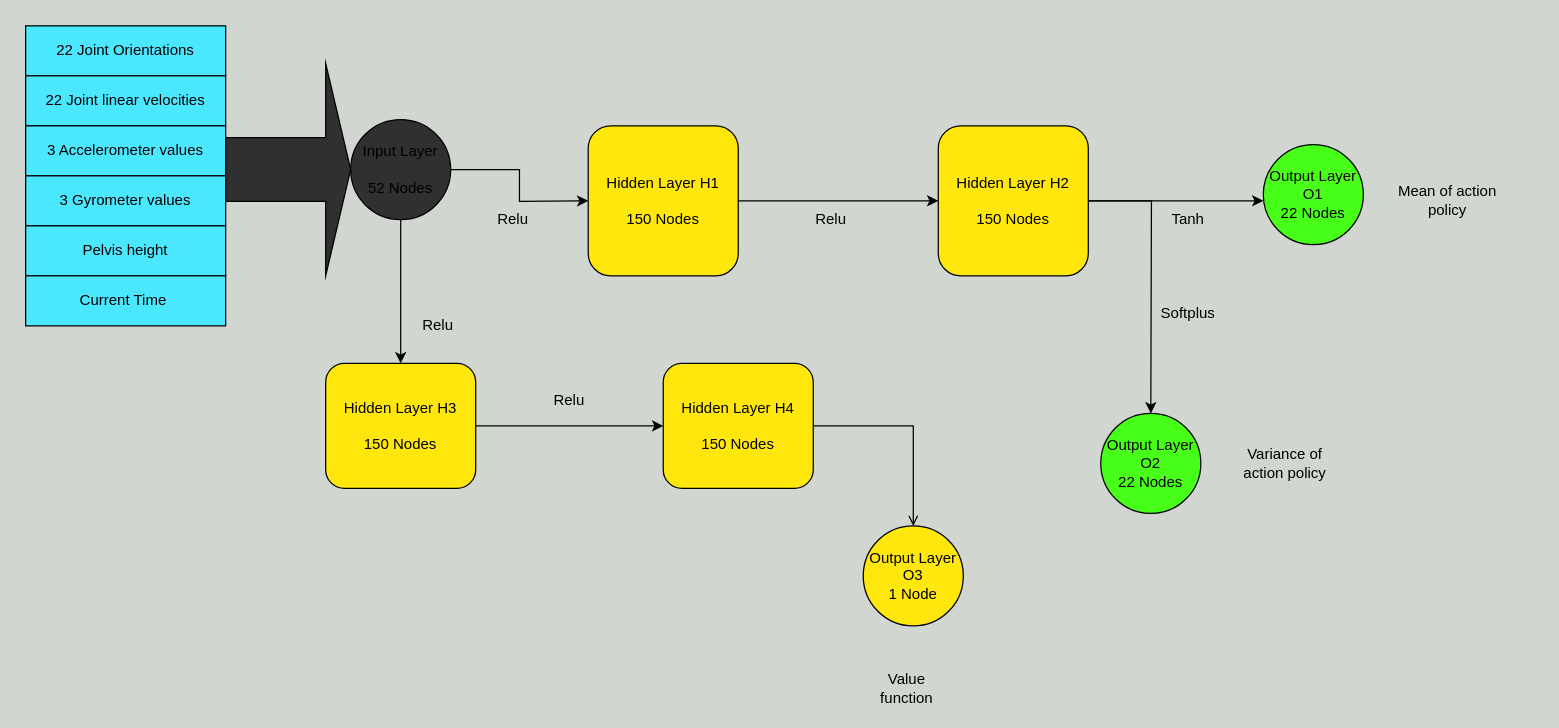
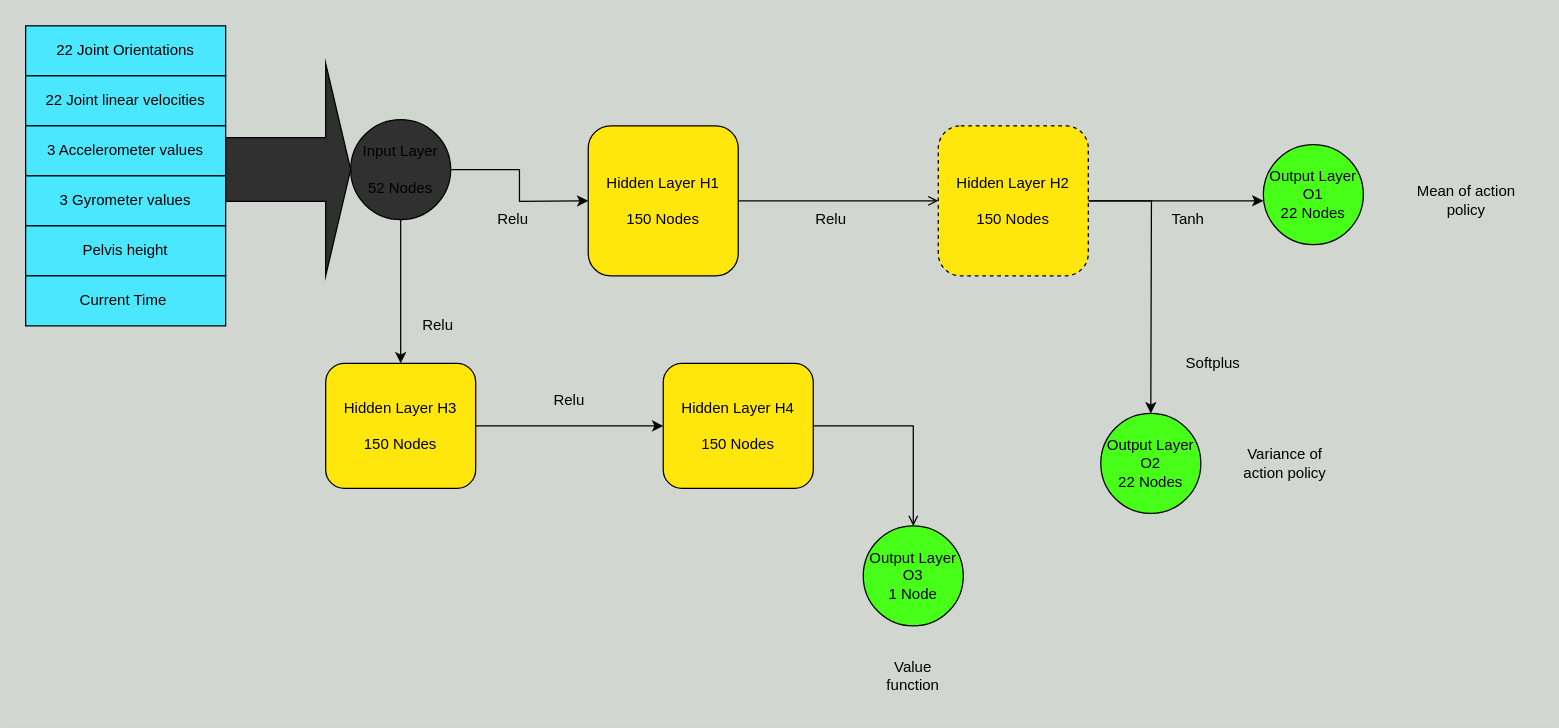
(928, 201) -> (930, 201)
(1013, 201) -> (1013, 201)
(1448, 201) -> (1466, 201)
(1188, 313) -> (1213, 363)
(913, 576) -> (913, 576)
(907, 688) -> (913, 676)
